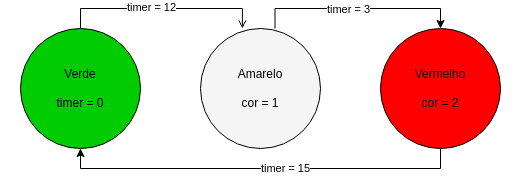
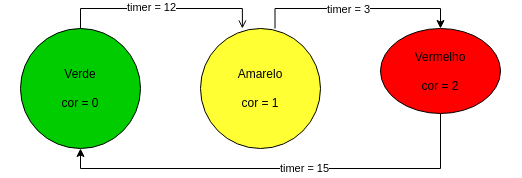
(81, 89) -> (81, 89)
(261, 89) -> (261, 89)
(441, 89) -> (441, 71)
